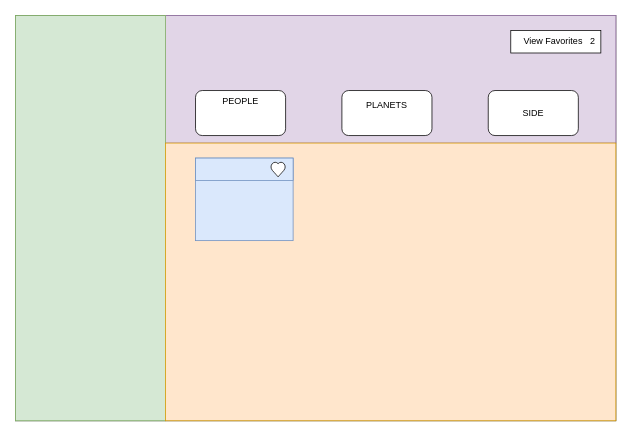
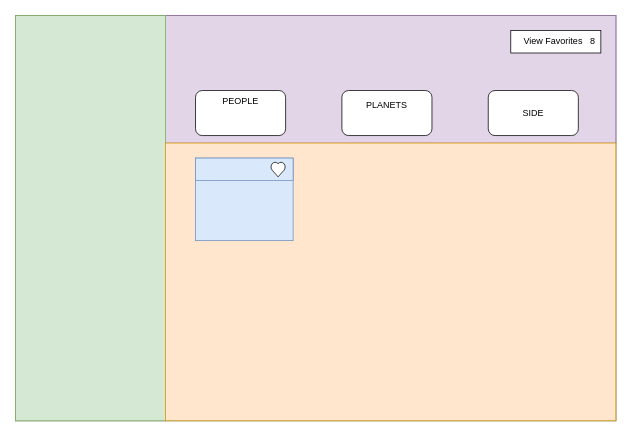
(559, 42) -> (559, 42)
